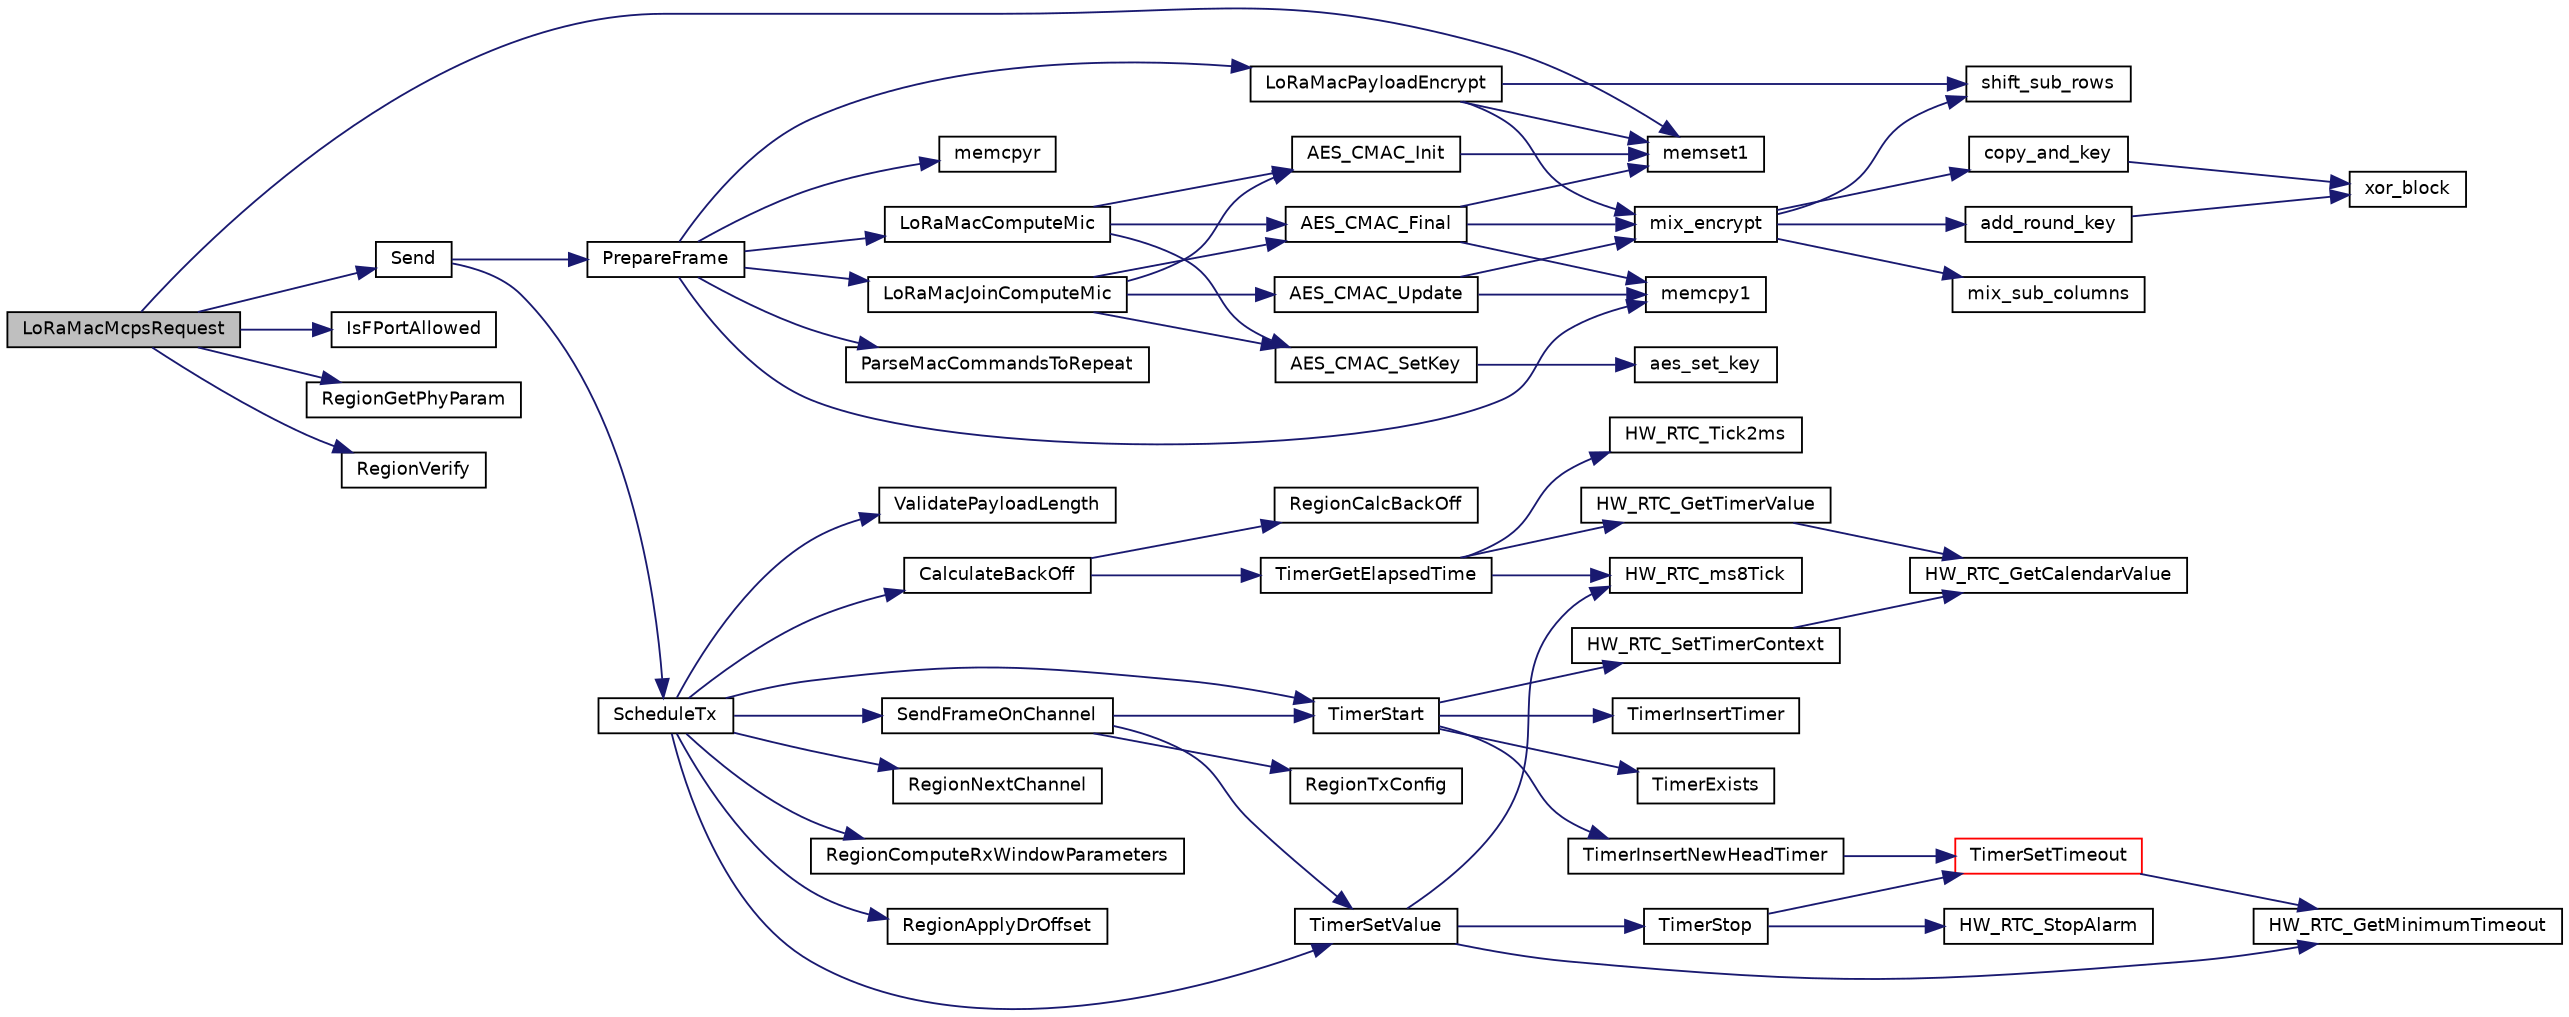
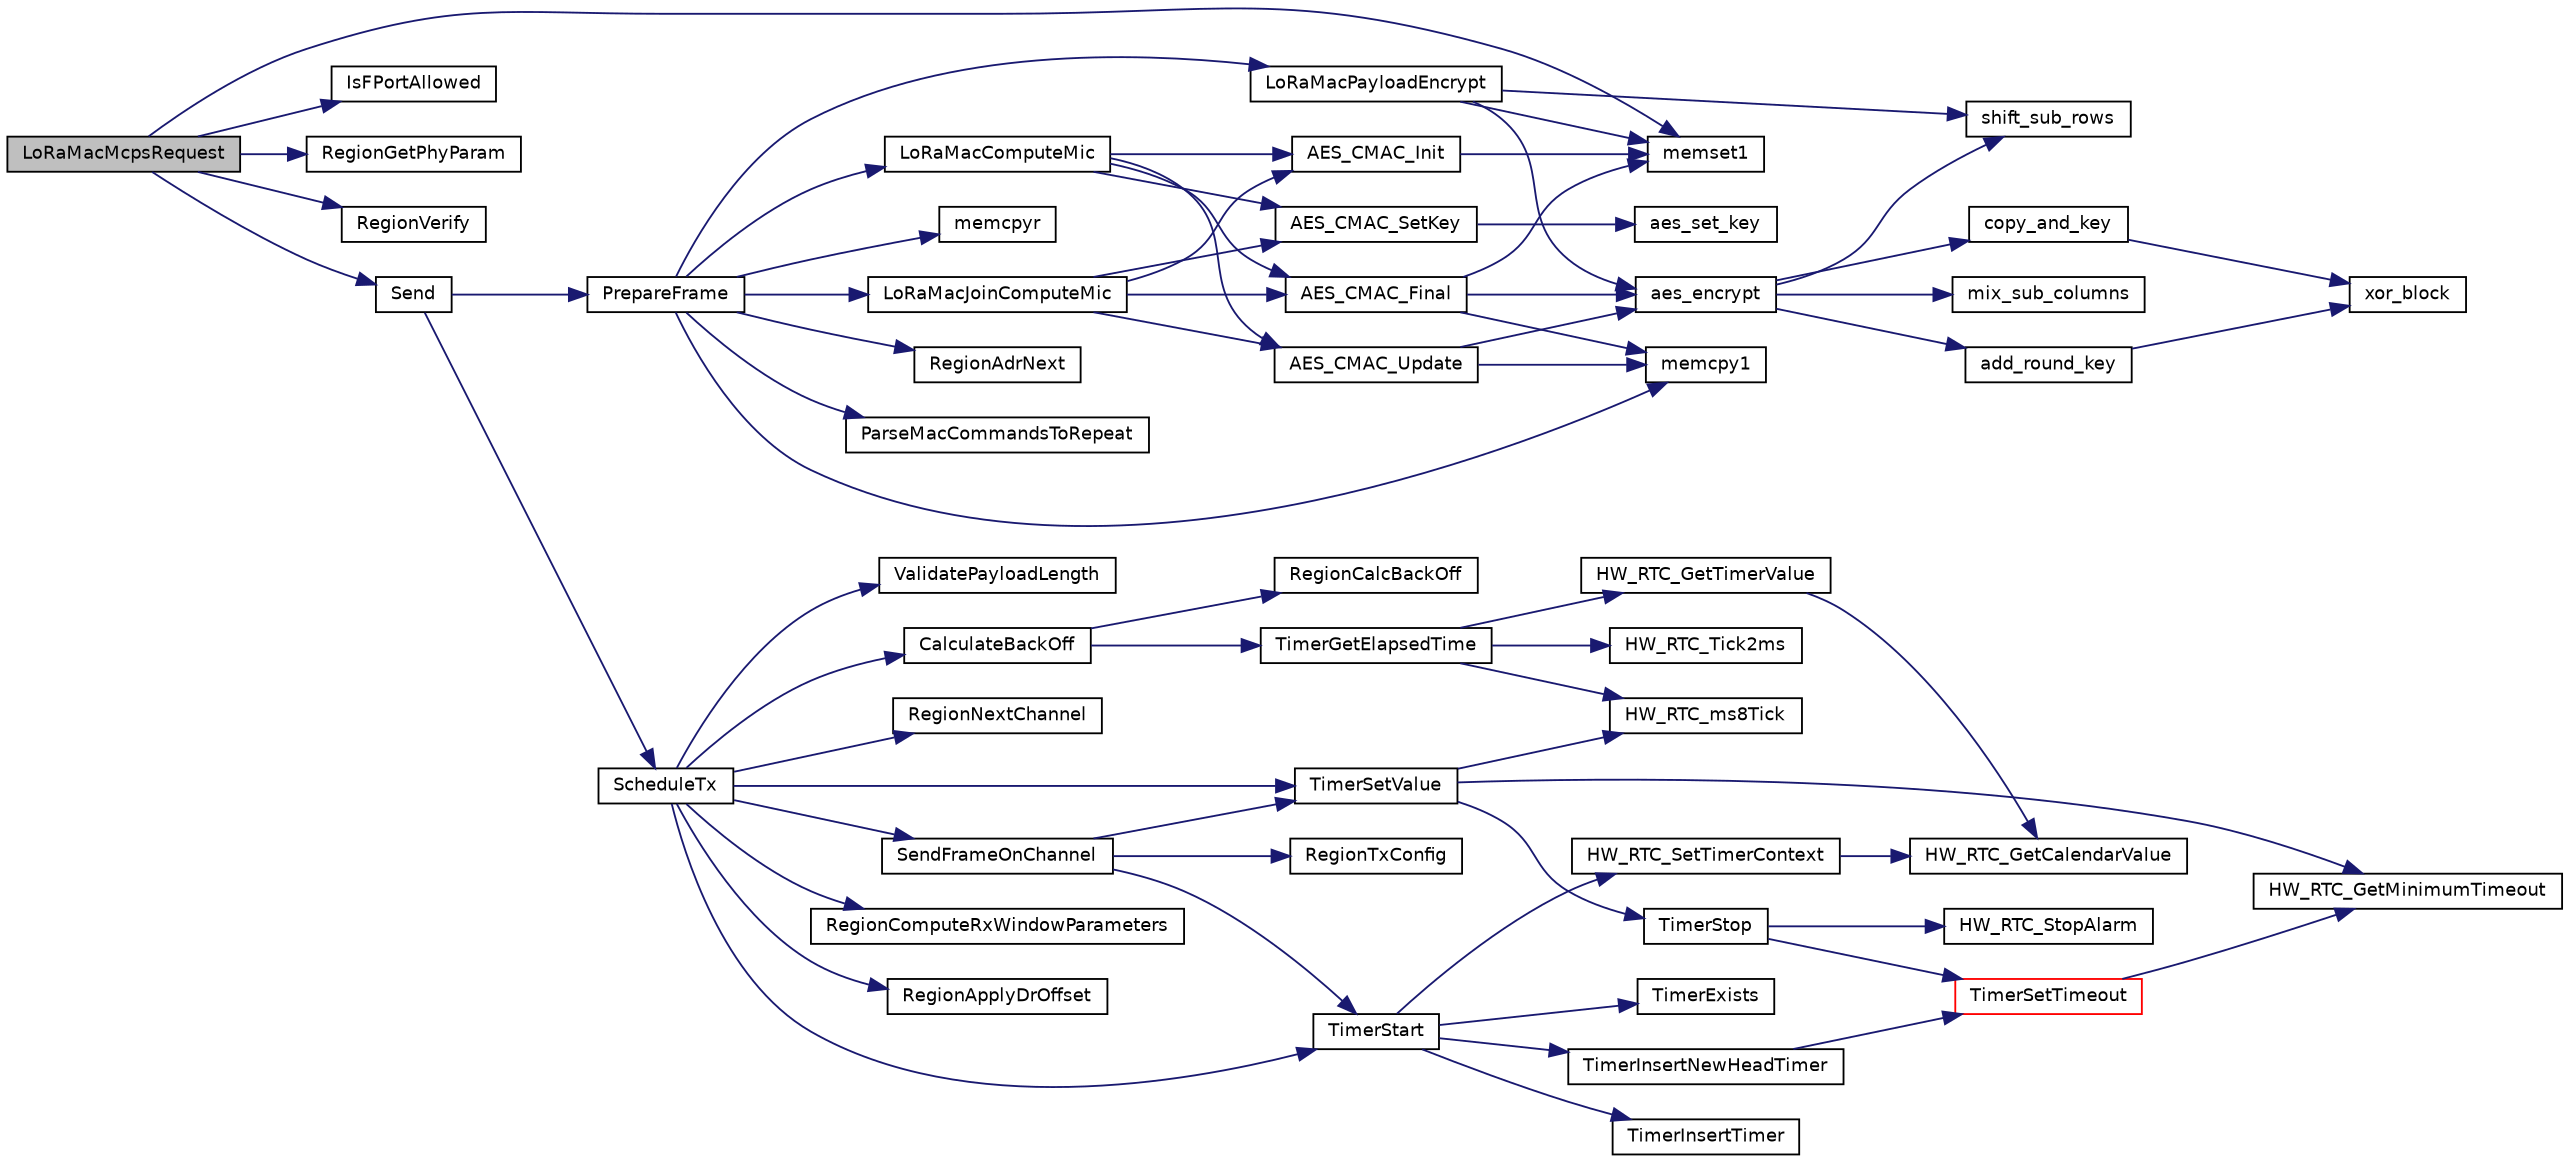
(1706, 224) -> (1706, 295)
none -> (1220, 271)
none -> (998, 365)
